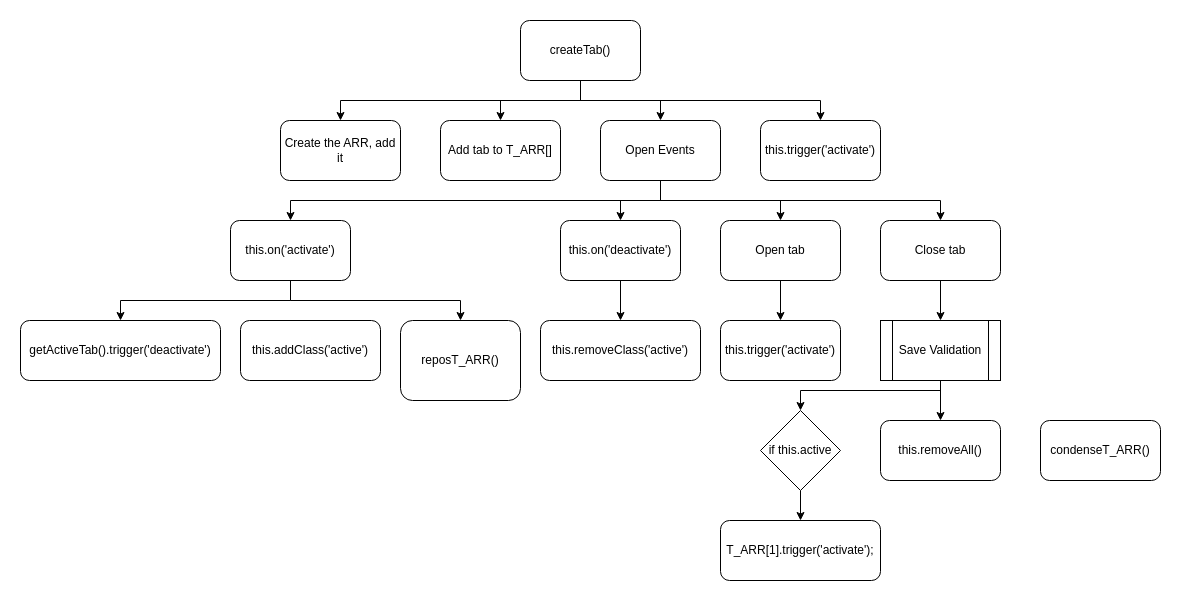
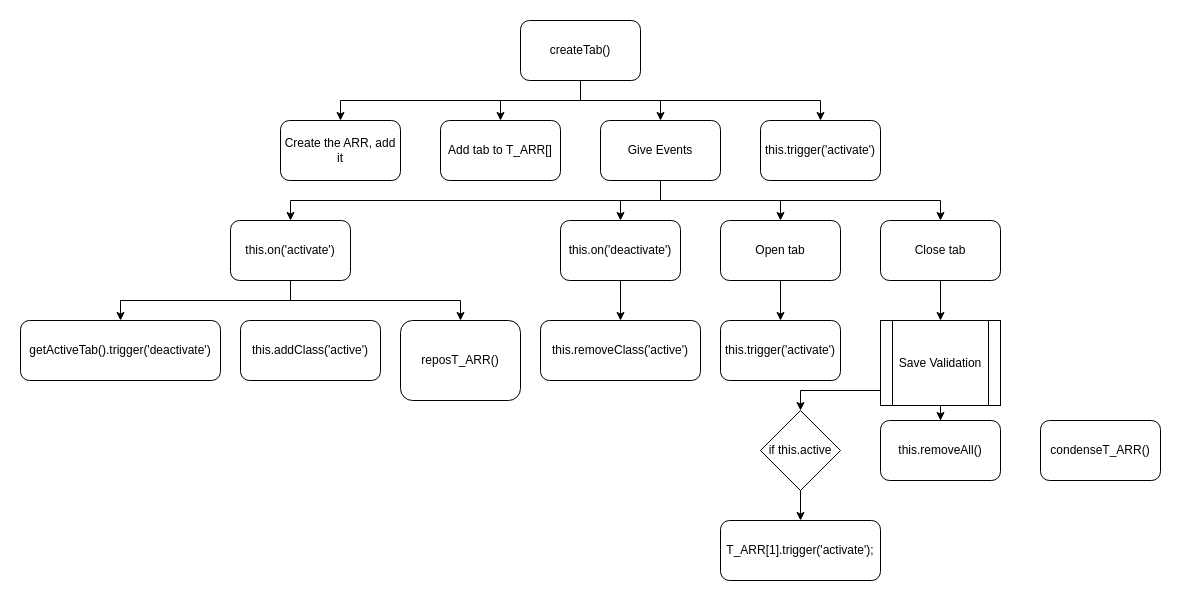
(661, 151) -> (661, 151)
(941, 351) -> (941, 363)
